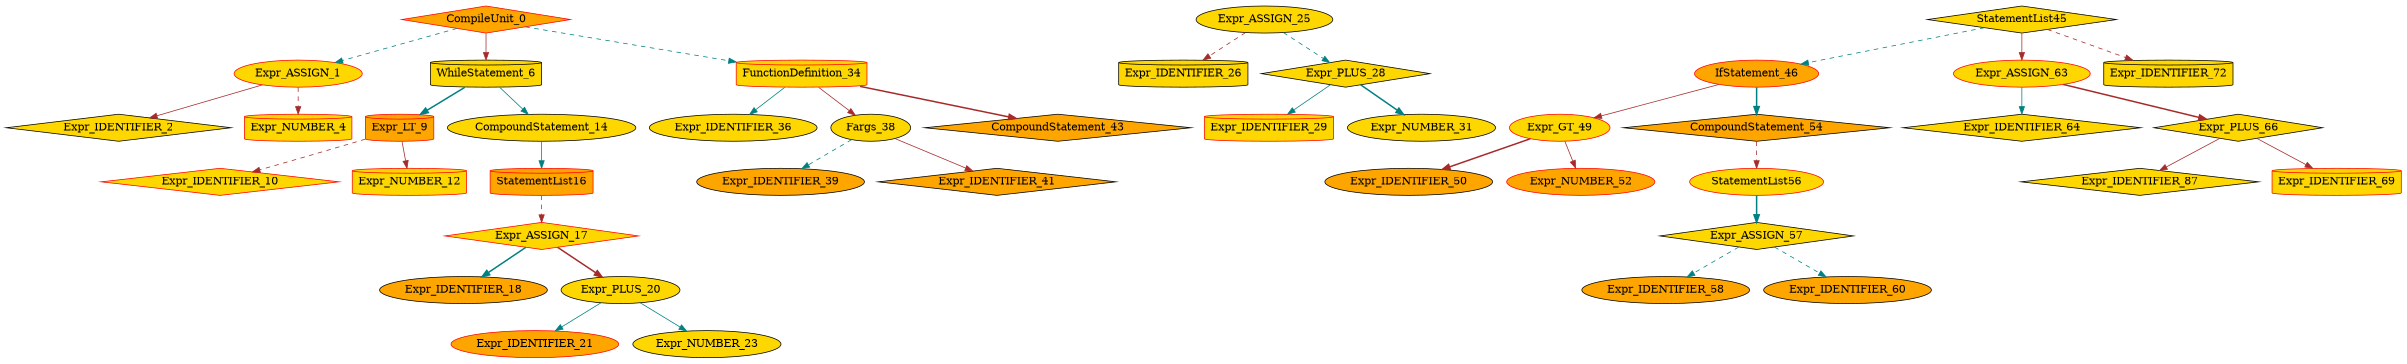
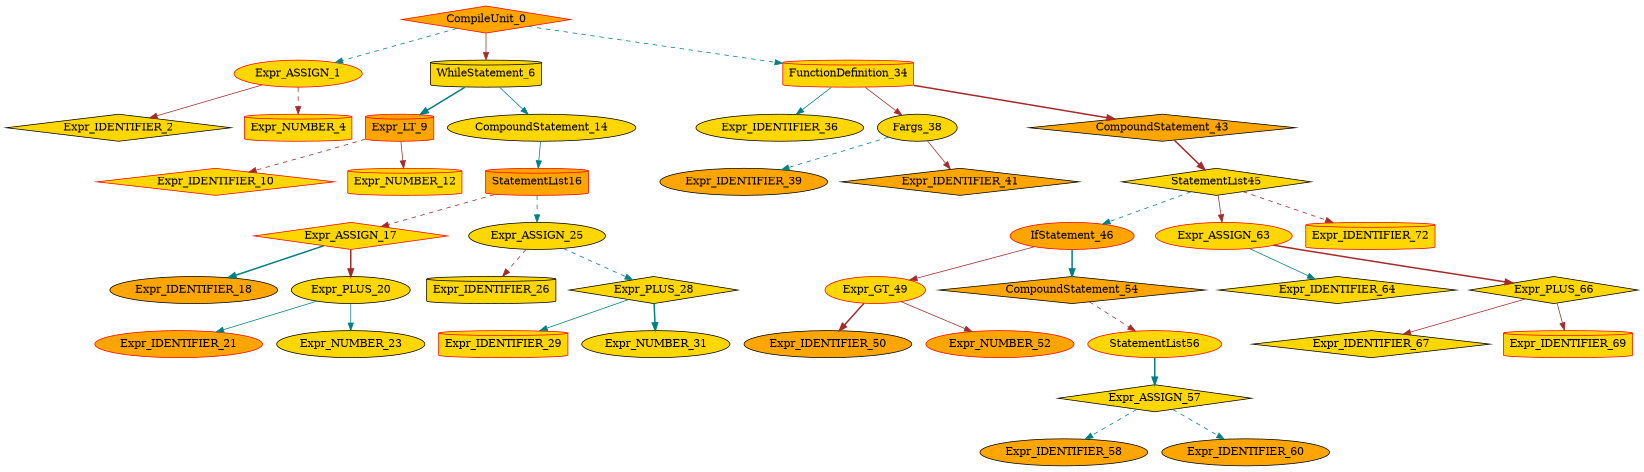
(2168, 74) -> (1370, 236)
none -> (1187, 152)
(2140, 182) -> (1371, 344)
none -> (537, 205)
